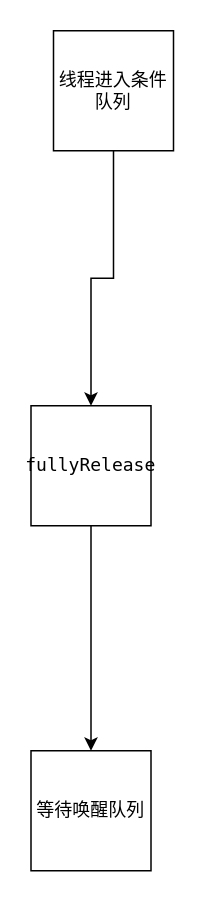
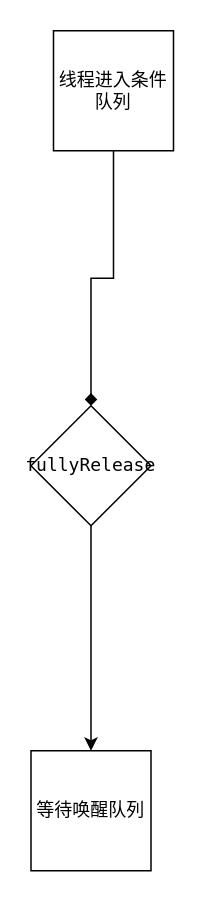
(91, 394) -> (91, 393)
(91, 466) -> (91, 466)
